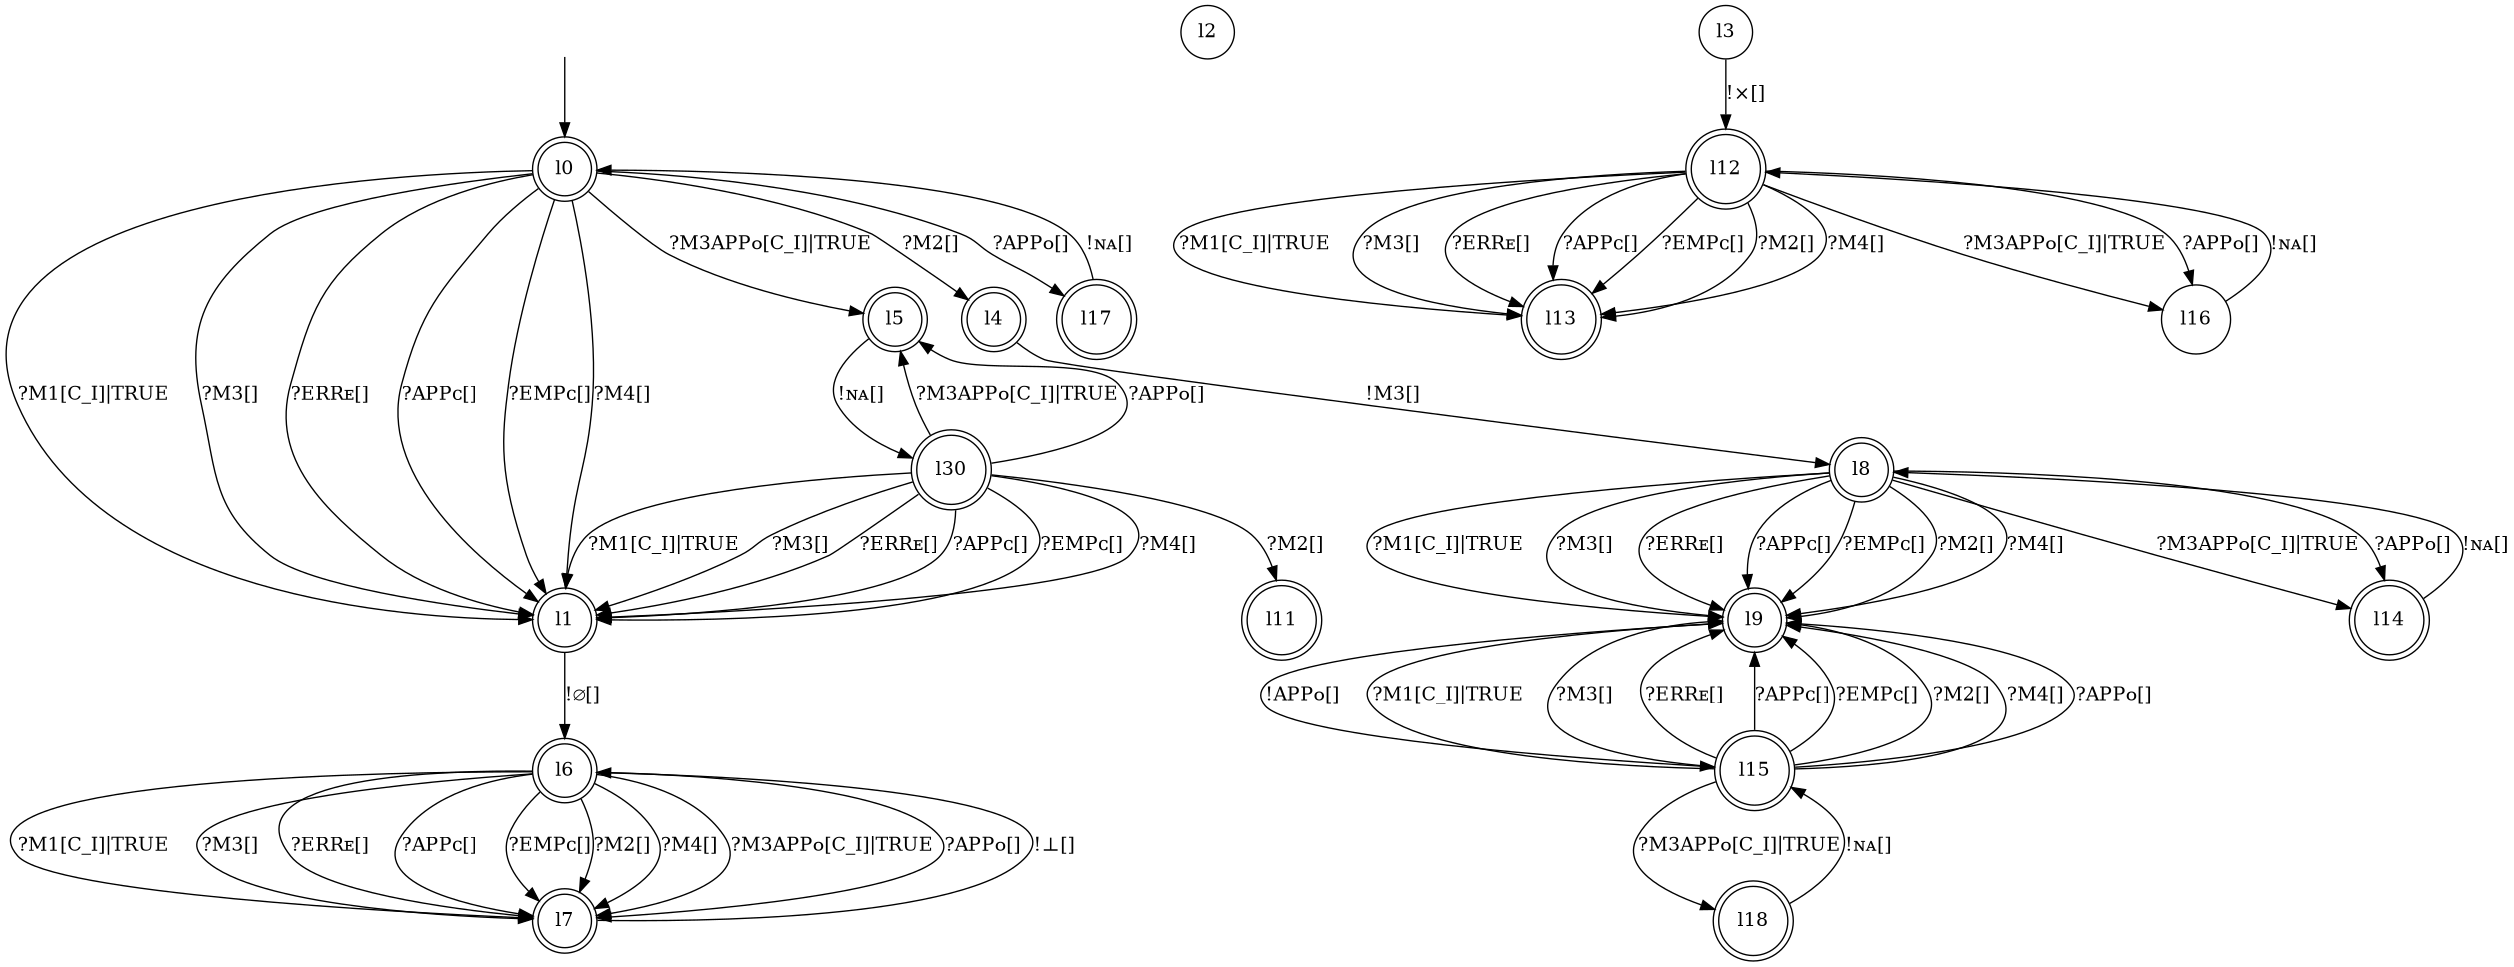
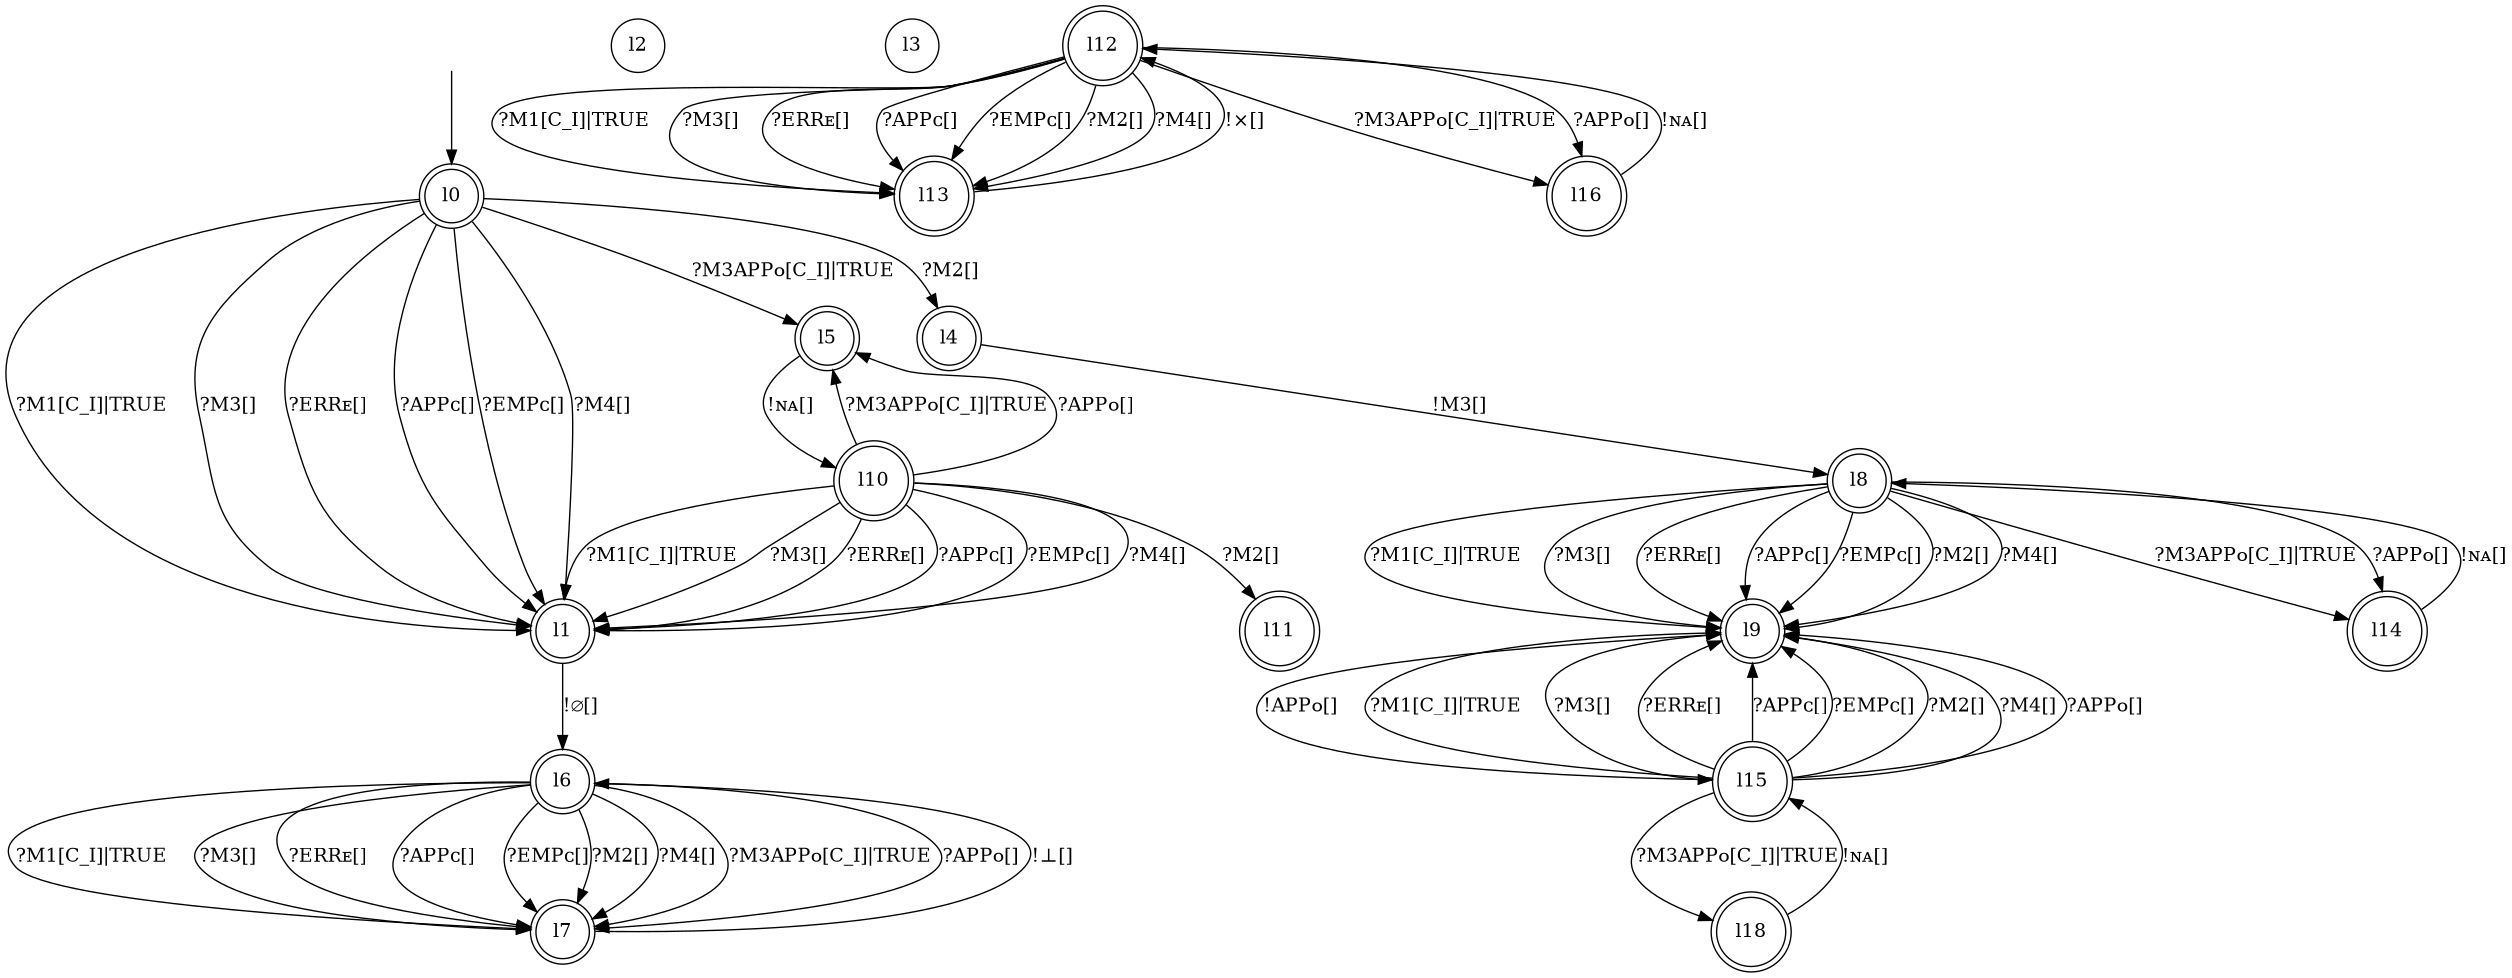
(1726, 87) -> (1154, 163)
(1097, 319) -> none
(2196, 319) -> (1587, 196)
(951, 470) -> (874, 481)
